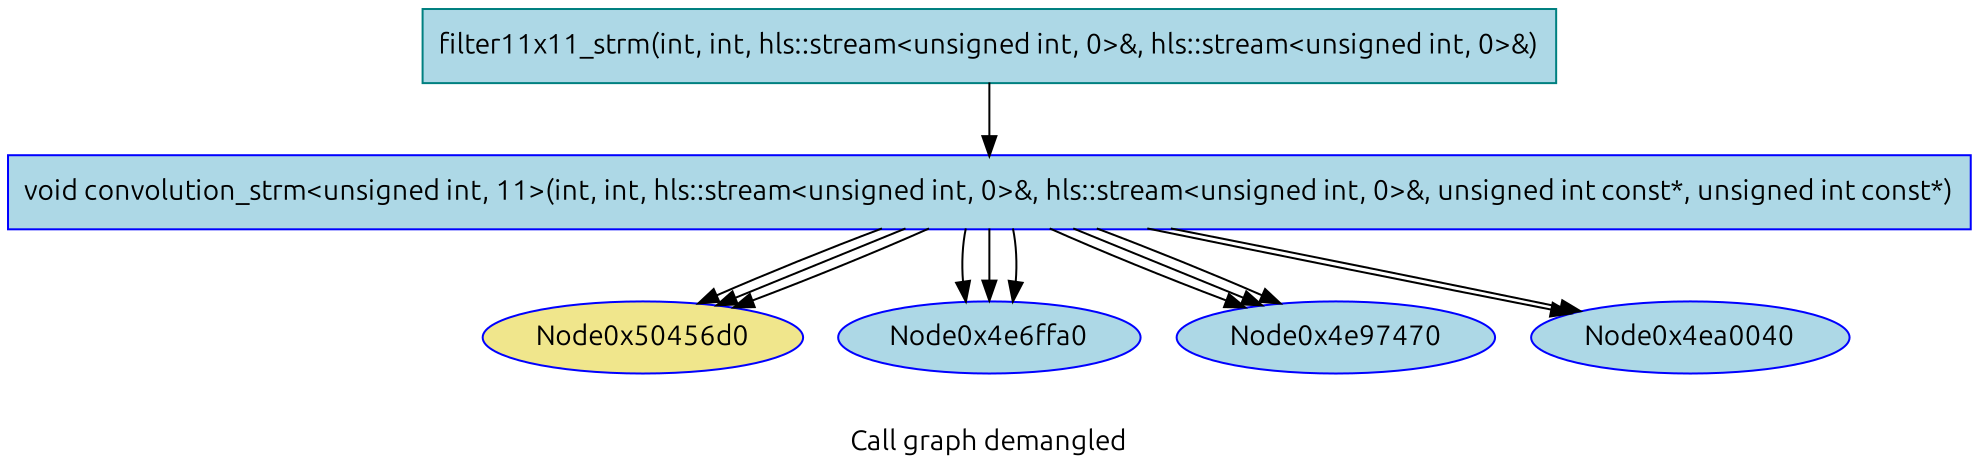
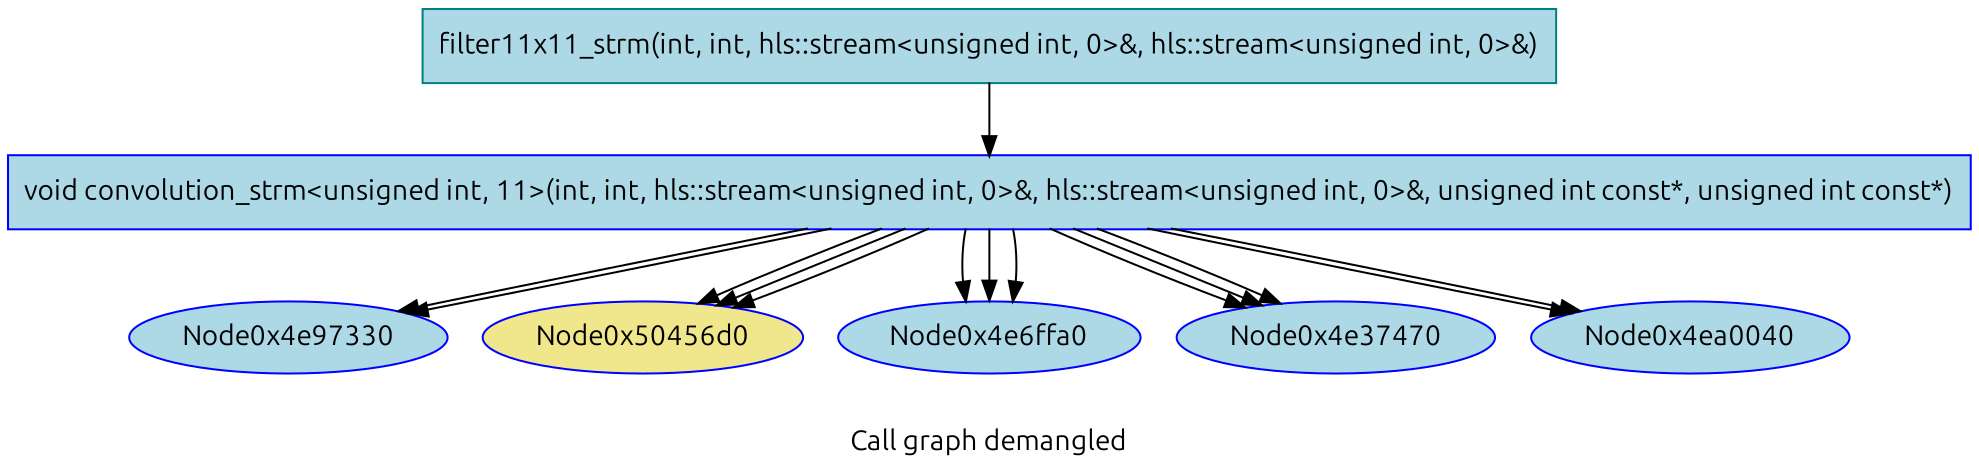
none -> (288, 337)
(1336, 337) -> (1336, 337)
